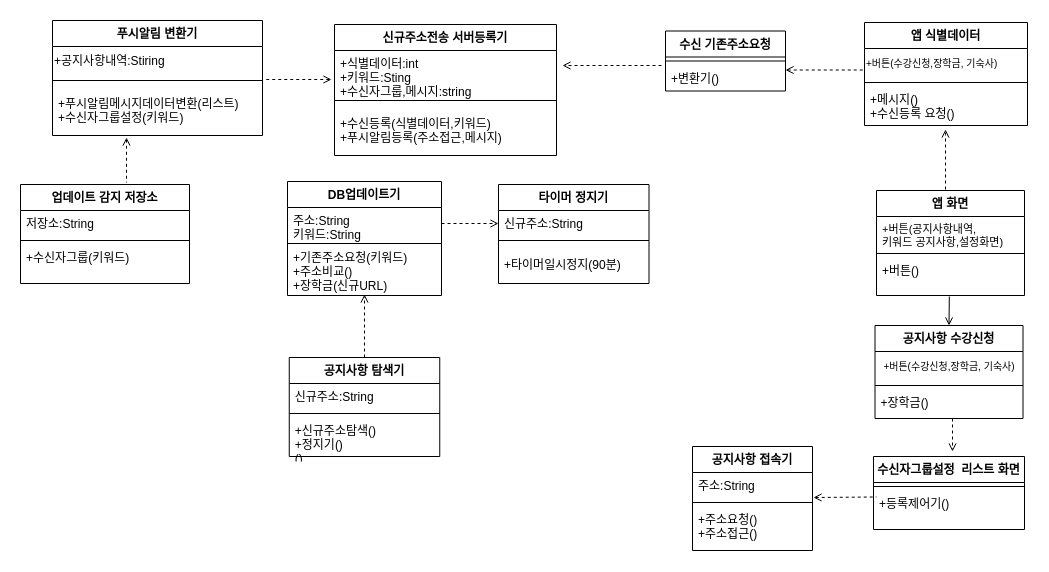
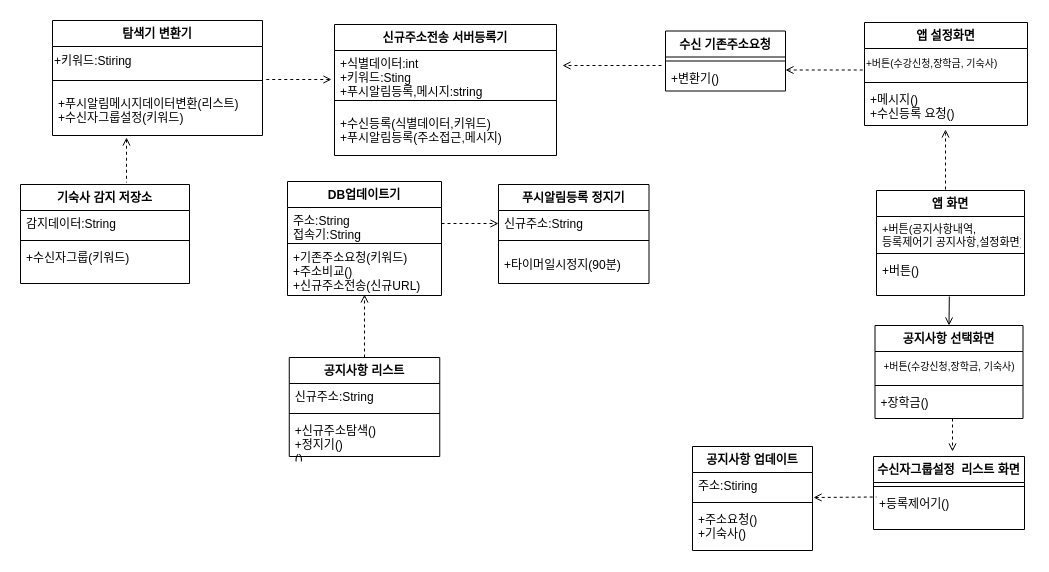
(157, 34) -> (157, 34)
(946, 36) -> (946, 36)
(116, 62) -> (98, 62)
(384, 64) -> (384, 64)
(105, 198) -> (105, 198)
(573, 198) -> (573, 198)
(325, 221) -> (325, 221)
(64, 224) -> (76, 224)
(934, 229) -> (934, 229)
(357, 258) -> (357, 258)
(949, 339) -> (949, 339)
(364, 371) -> (364, 371)
(752, 460) -> (752, 460)
(730, 486) -> (732, 486)
(732, 520) -> (732, 520)
